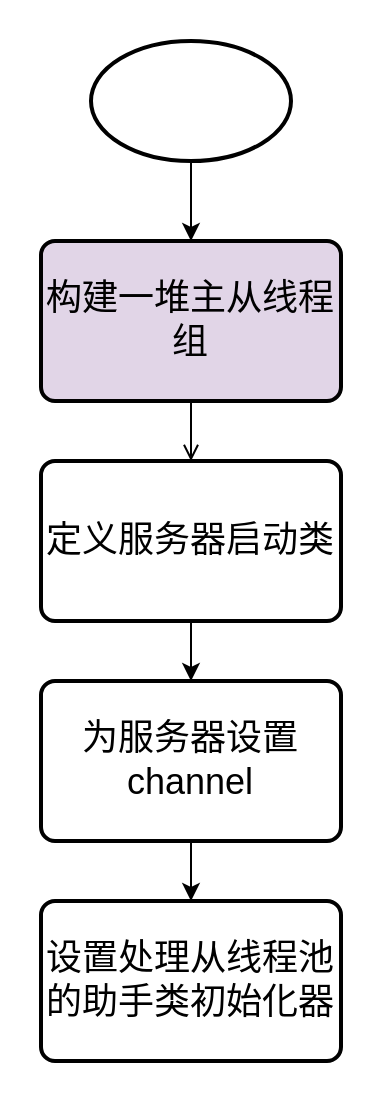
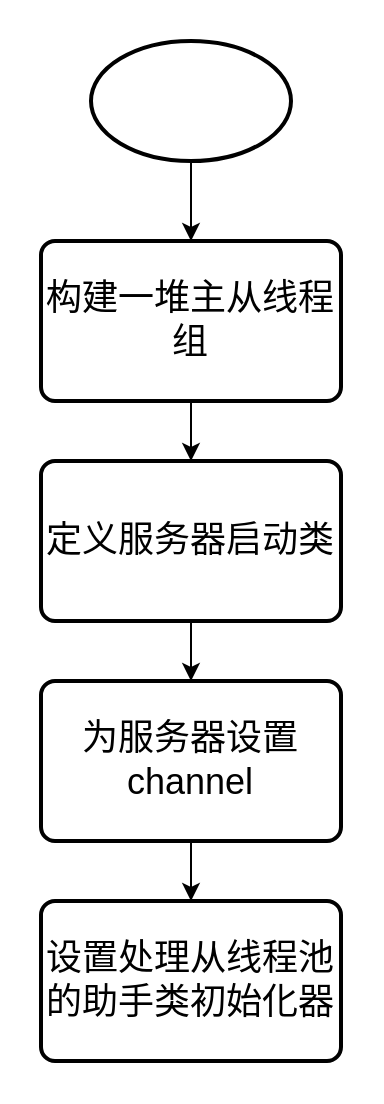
(191, 321) -> (191, 321)
(191, 449) -> (191, 446)
